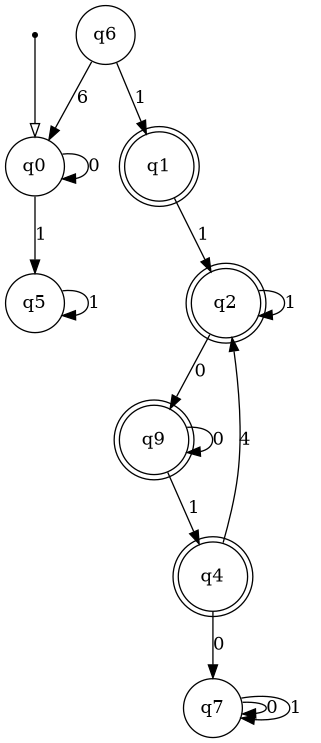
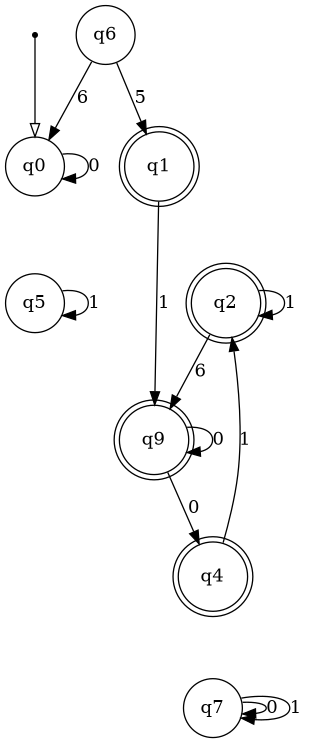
(141, 98) -> (141, 98)
(35, 228) -> none
(190, 229) -> (157, 297)
(201, 372) -> (201, 372)
(246, 440) -> (246, 440)
(195, 508) -> (195, 508)
(213, 638) -> none
